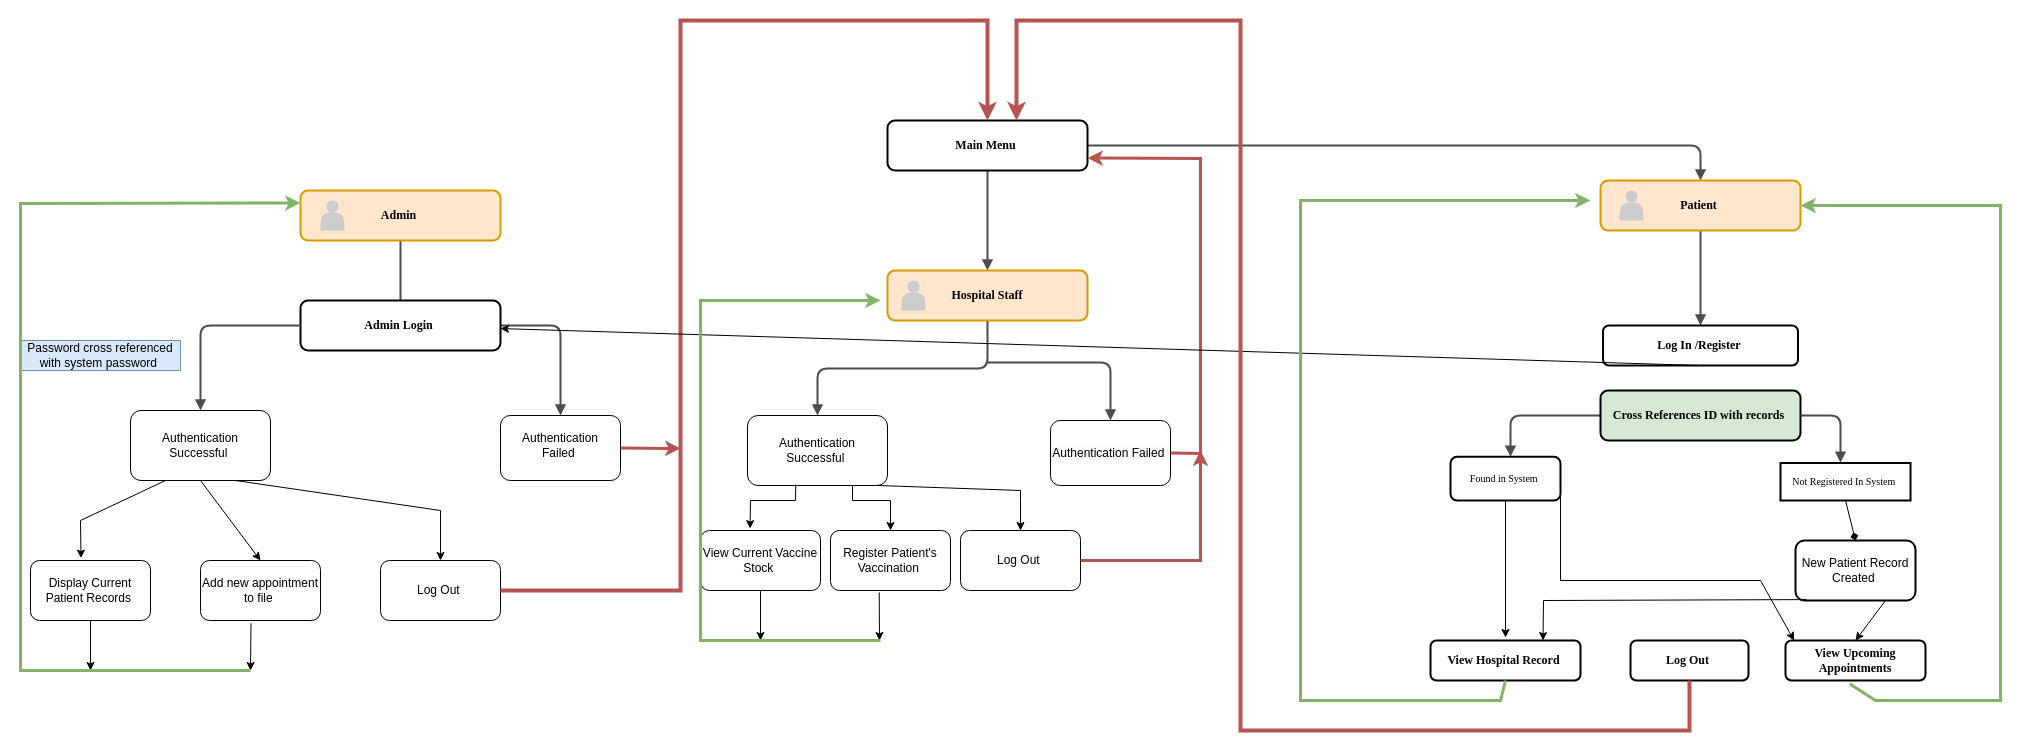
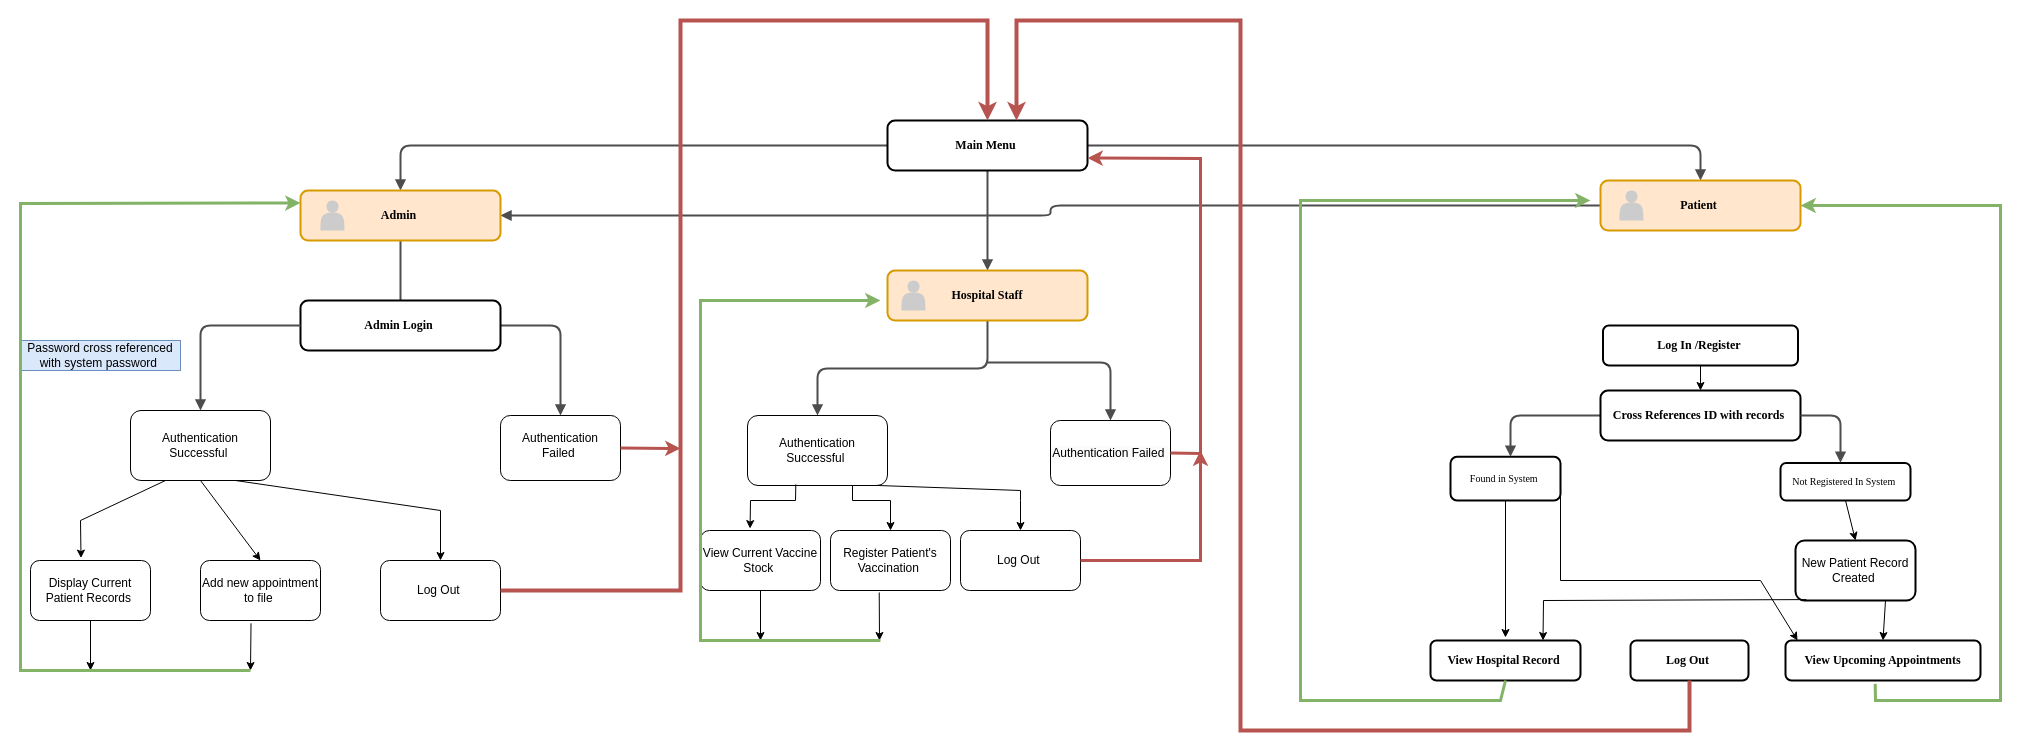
none -> (632, 146)
(1701, 273) -> (1053, 207)
(1080, 346) -> (1701, 375)
(1701, 416) -> (1701, 416)
(1846, 482) -> (1846, 482)
(1853, 531) -> (1853, 532)
(1856, 661) -> (1883, 661)
